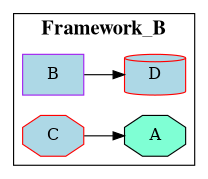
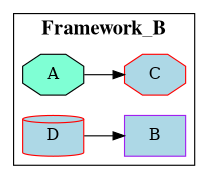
(99, 75) -> (99, 136)
(99, 136) -> (99, 75)
